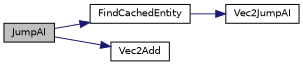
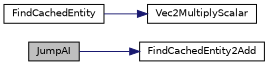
(262, 14) -> (202, 14)
(67, 26) -> none
(140, 51) -> (202, 51)
